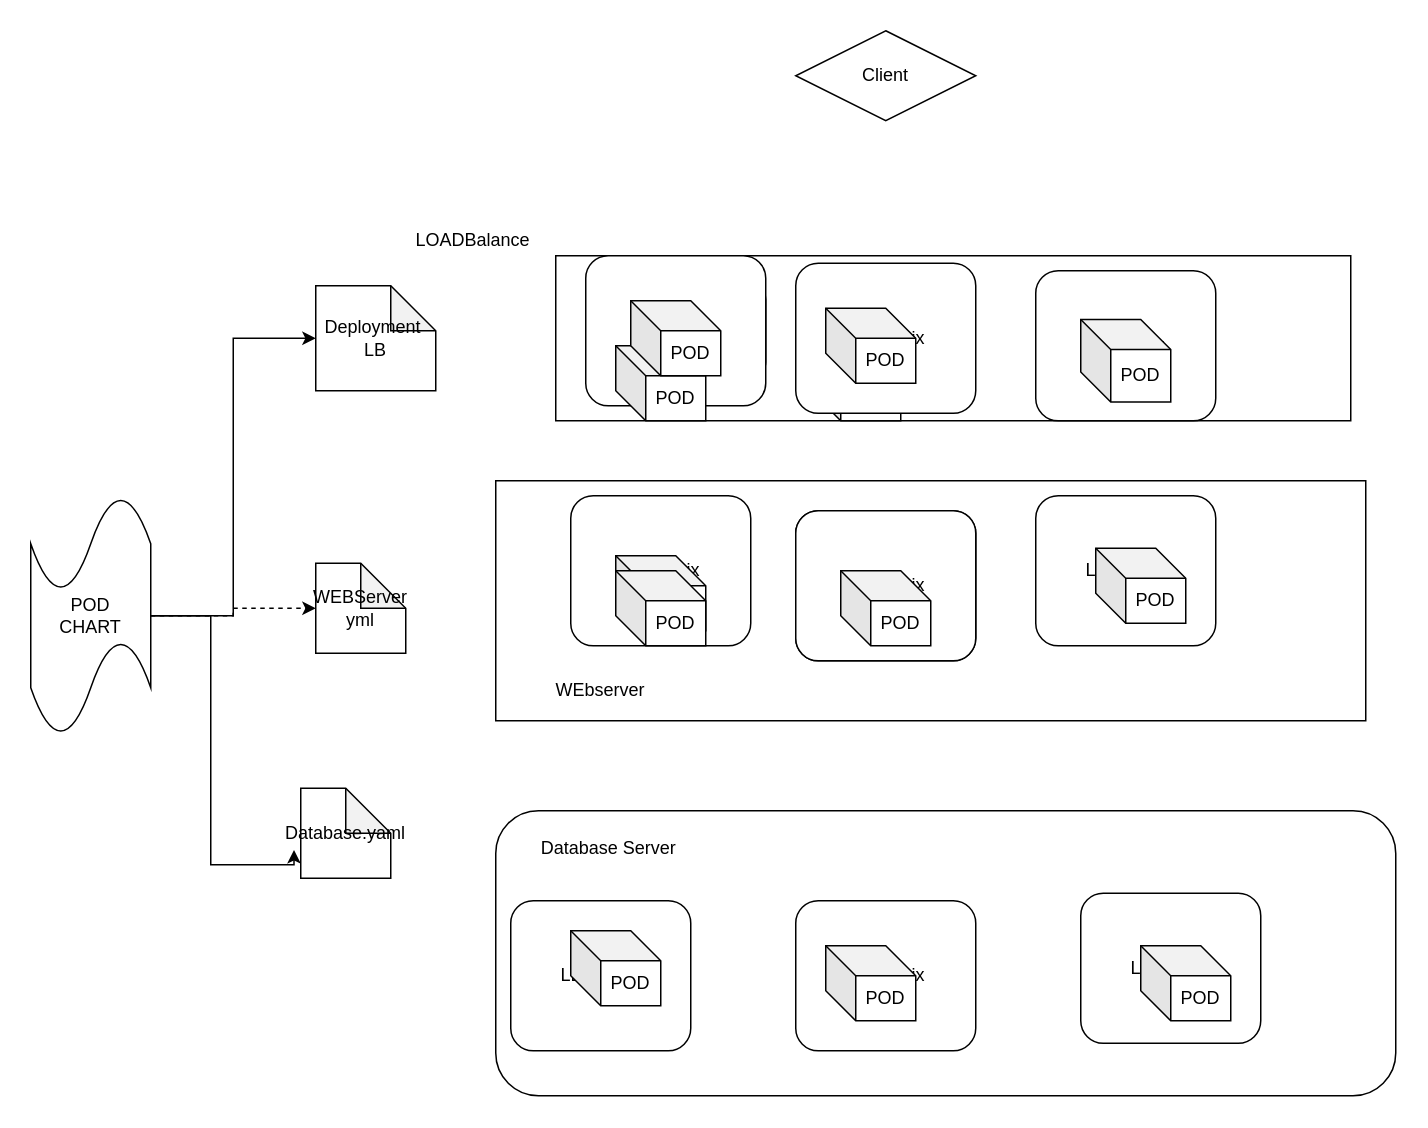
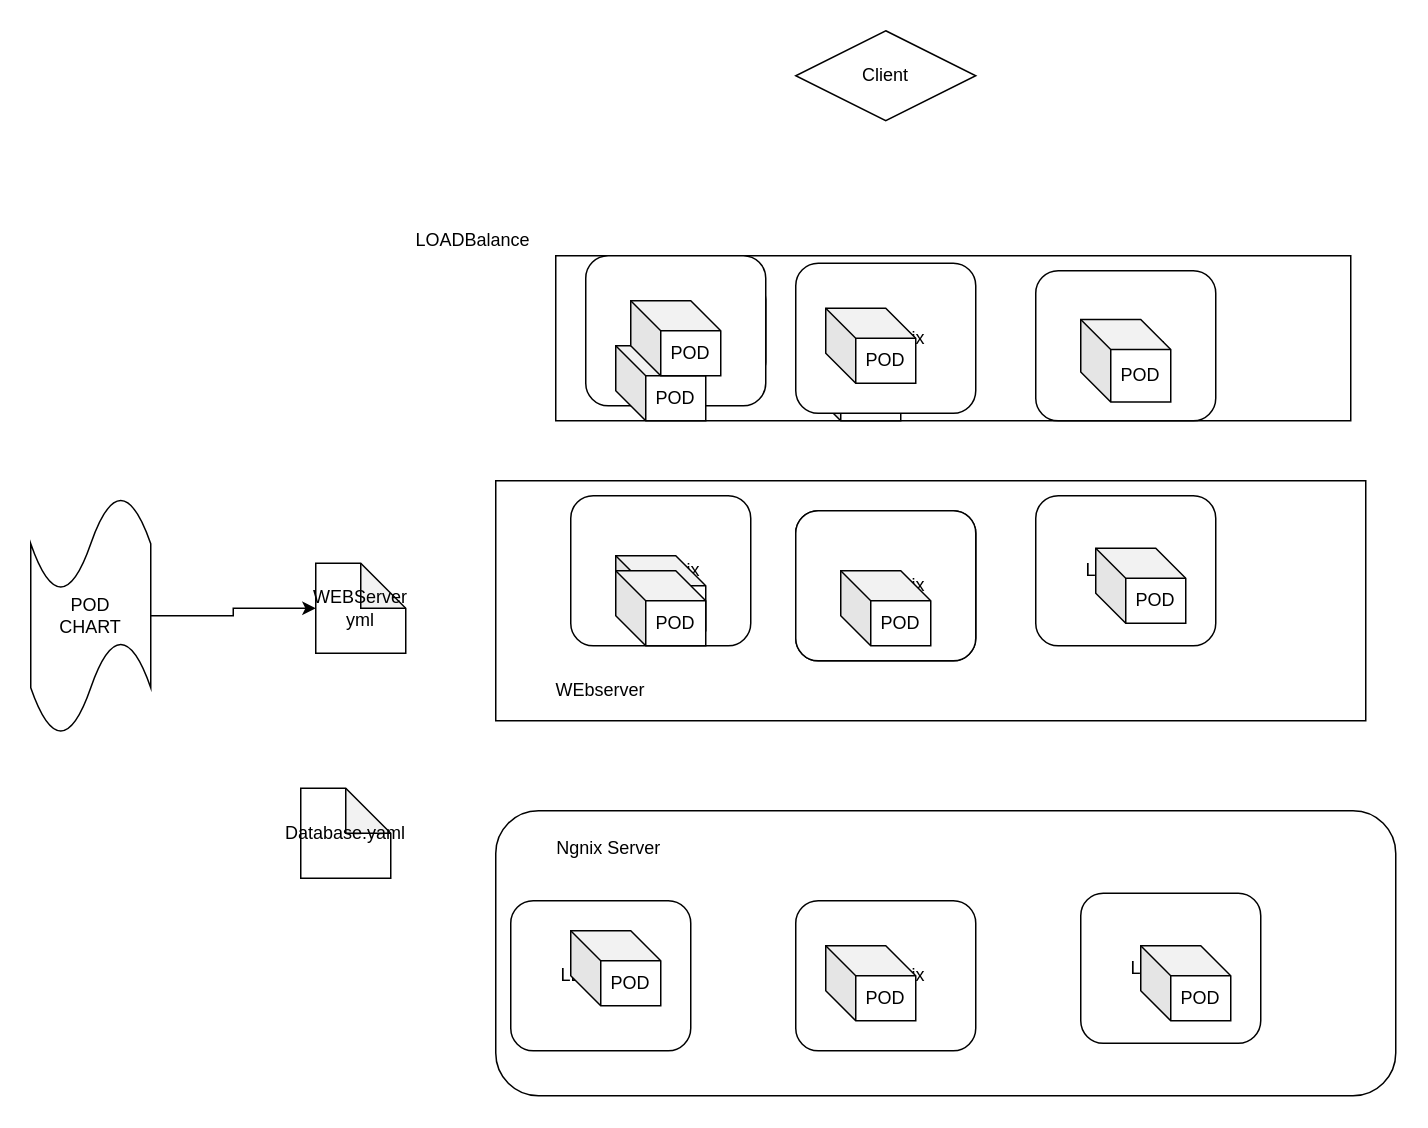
(376, 338) -> none
(233, 436) -> none
(270, 608) -> (270, 608)
(211, 785) -> none
(609, 848) -> (609, 848)
